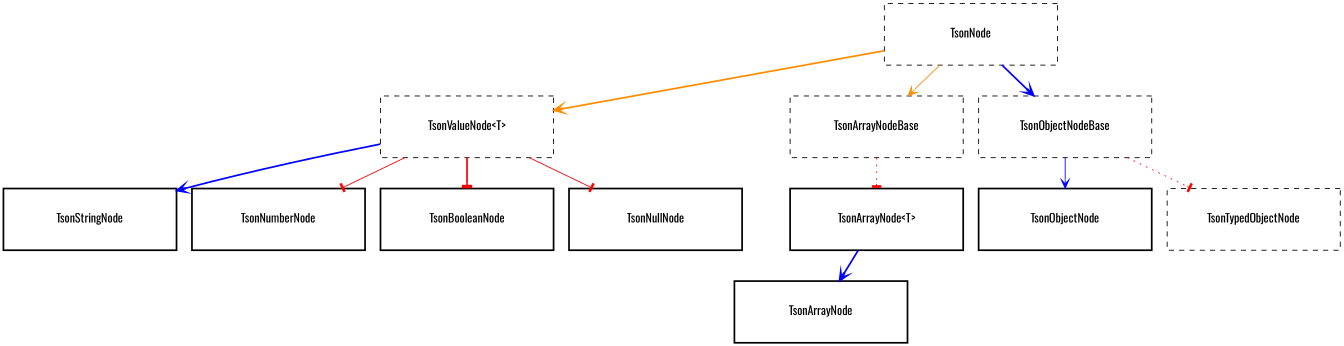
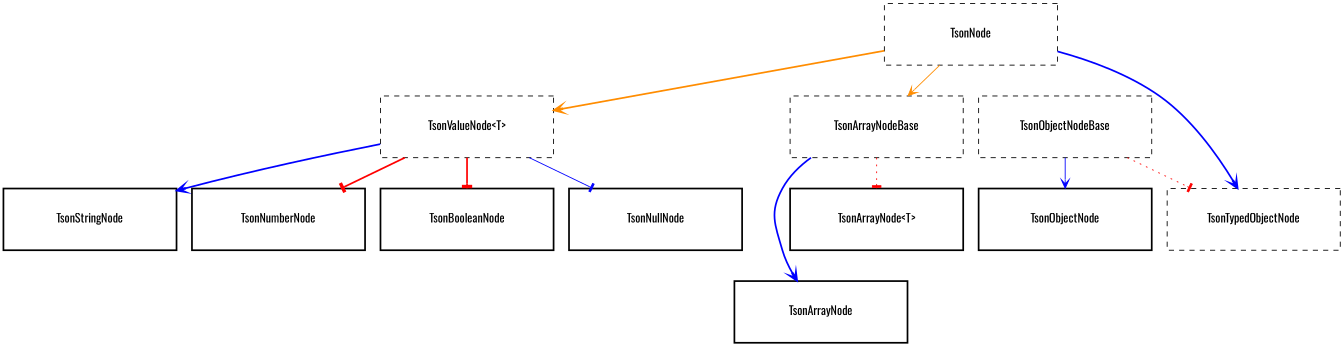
(1015, 77) -> (1160, 96)
(375, 172) -> (375, 172)
(559, 172) -> (559, 172)
(851, 262) -> (775, 211)
